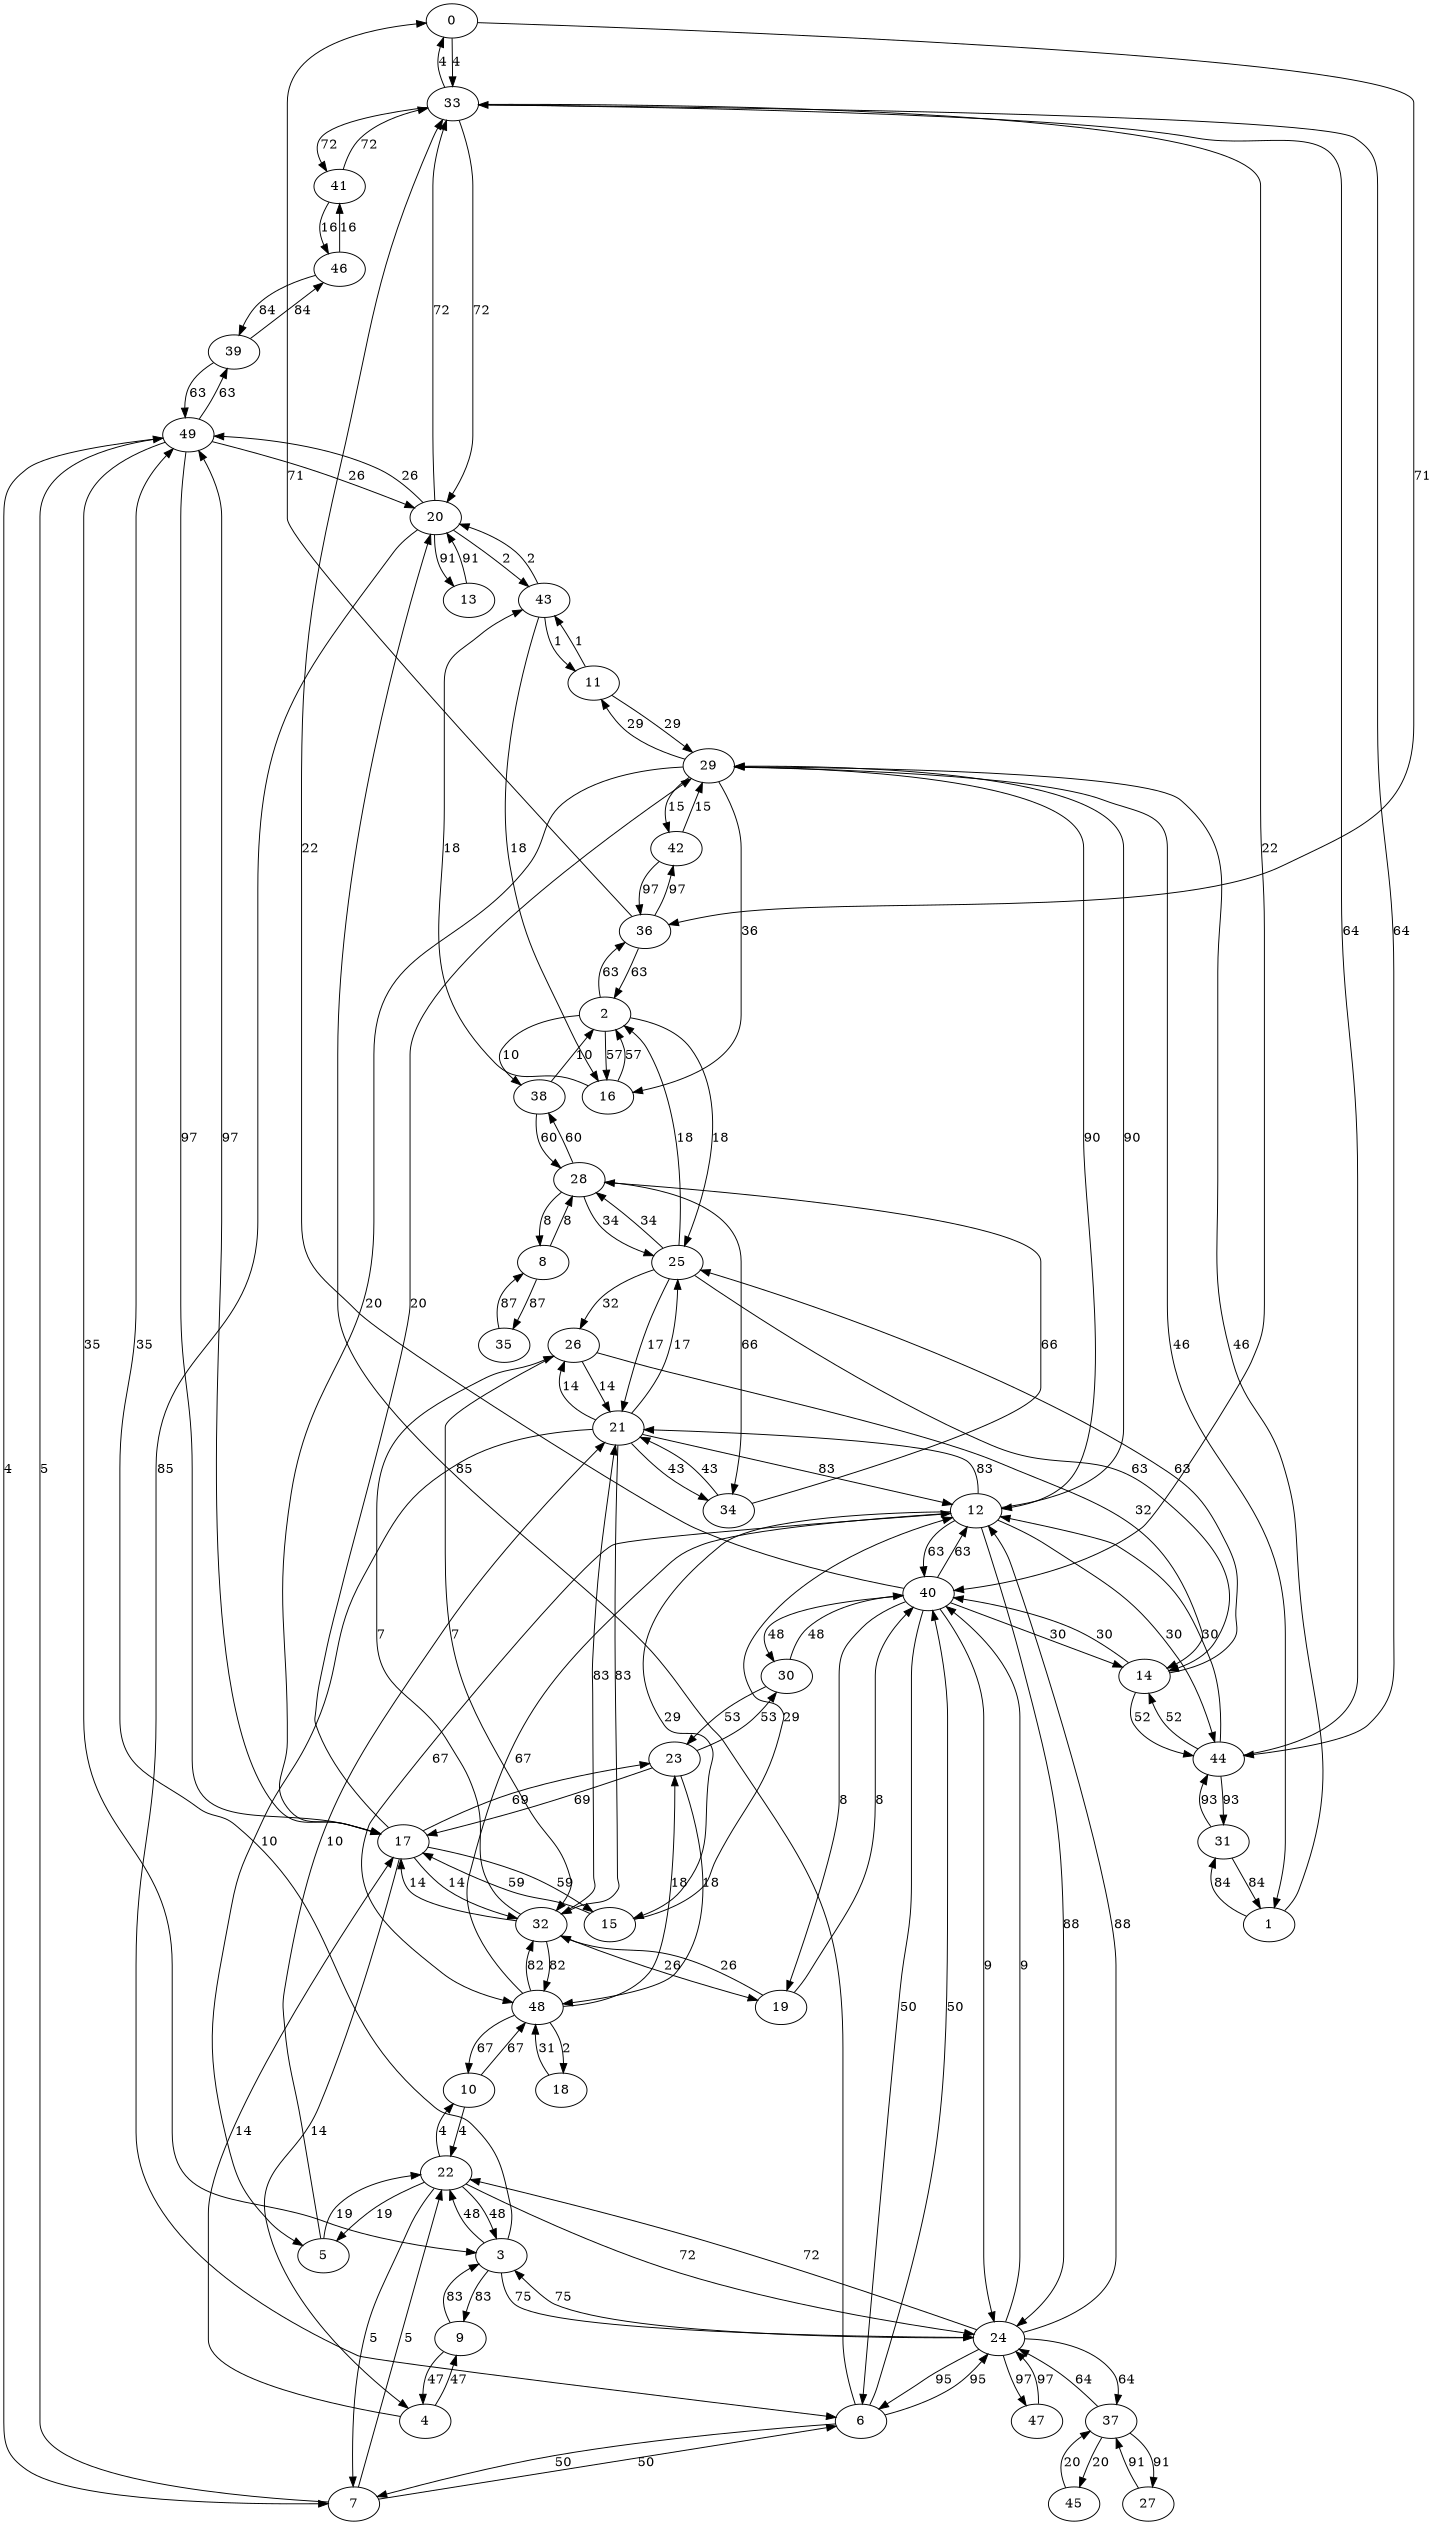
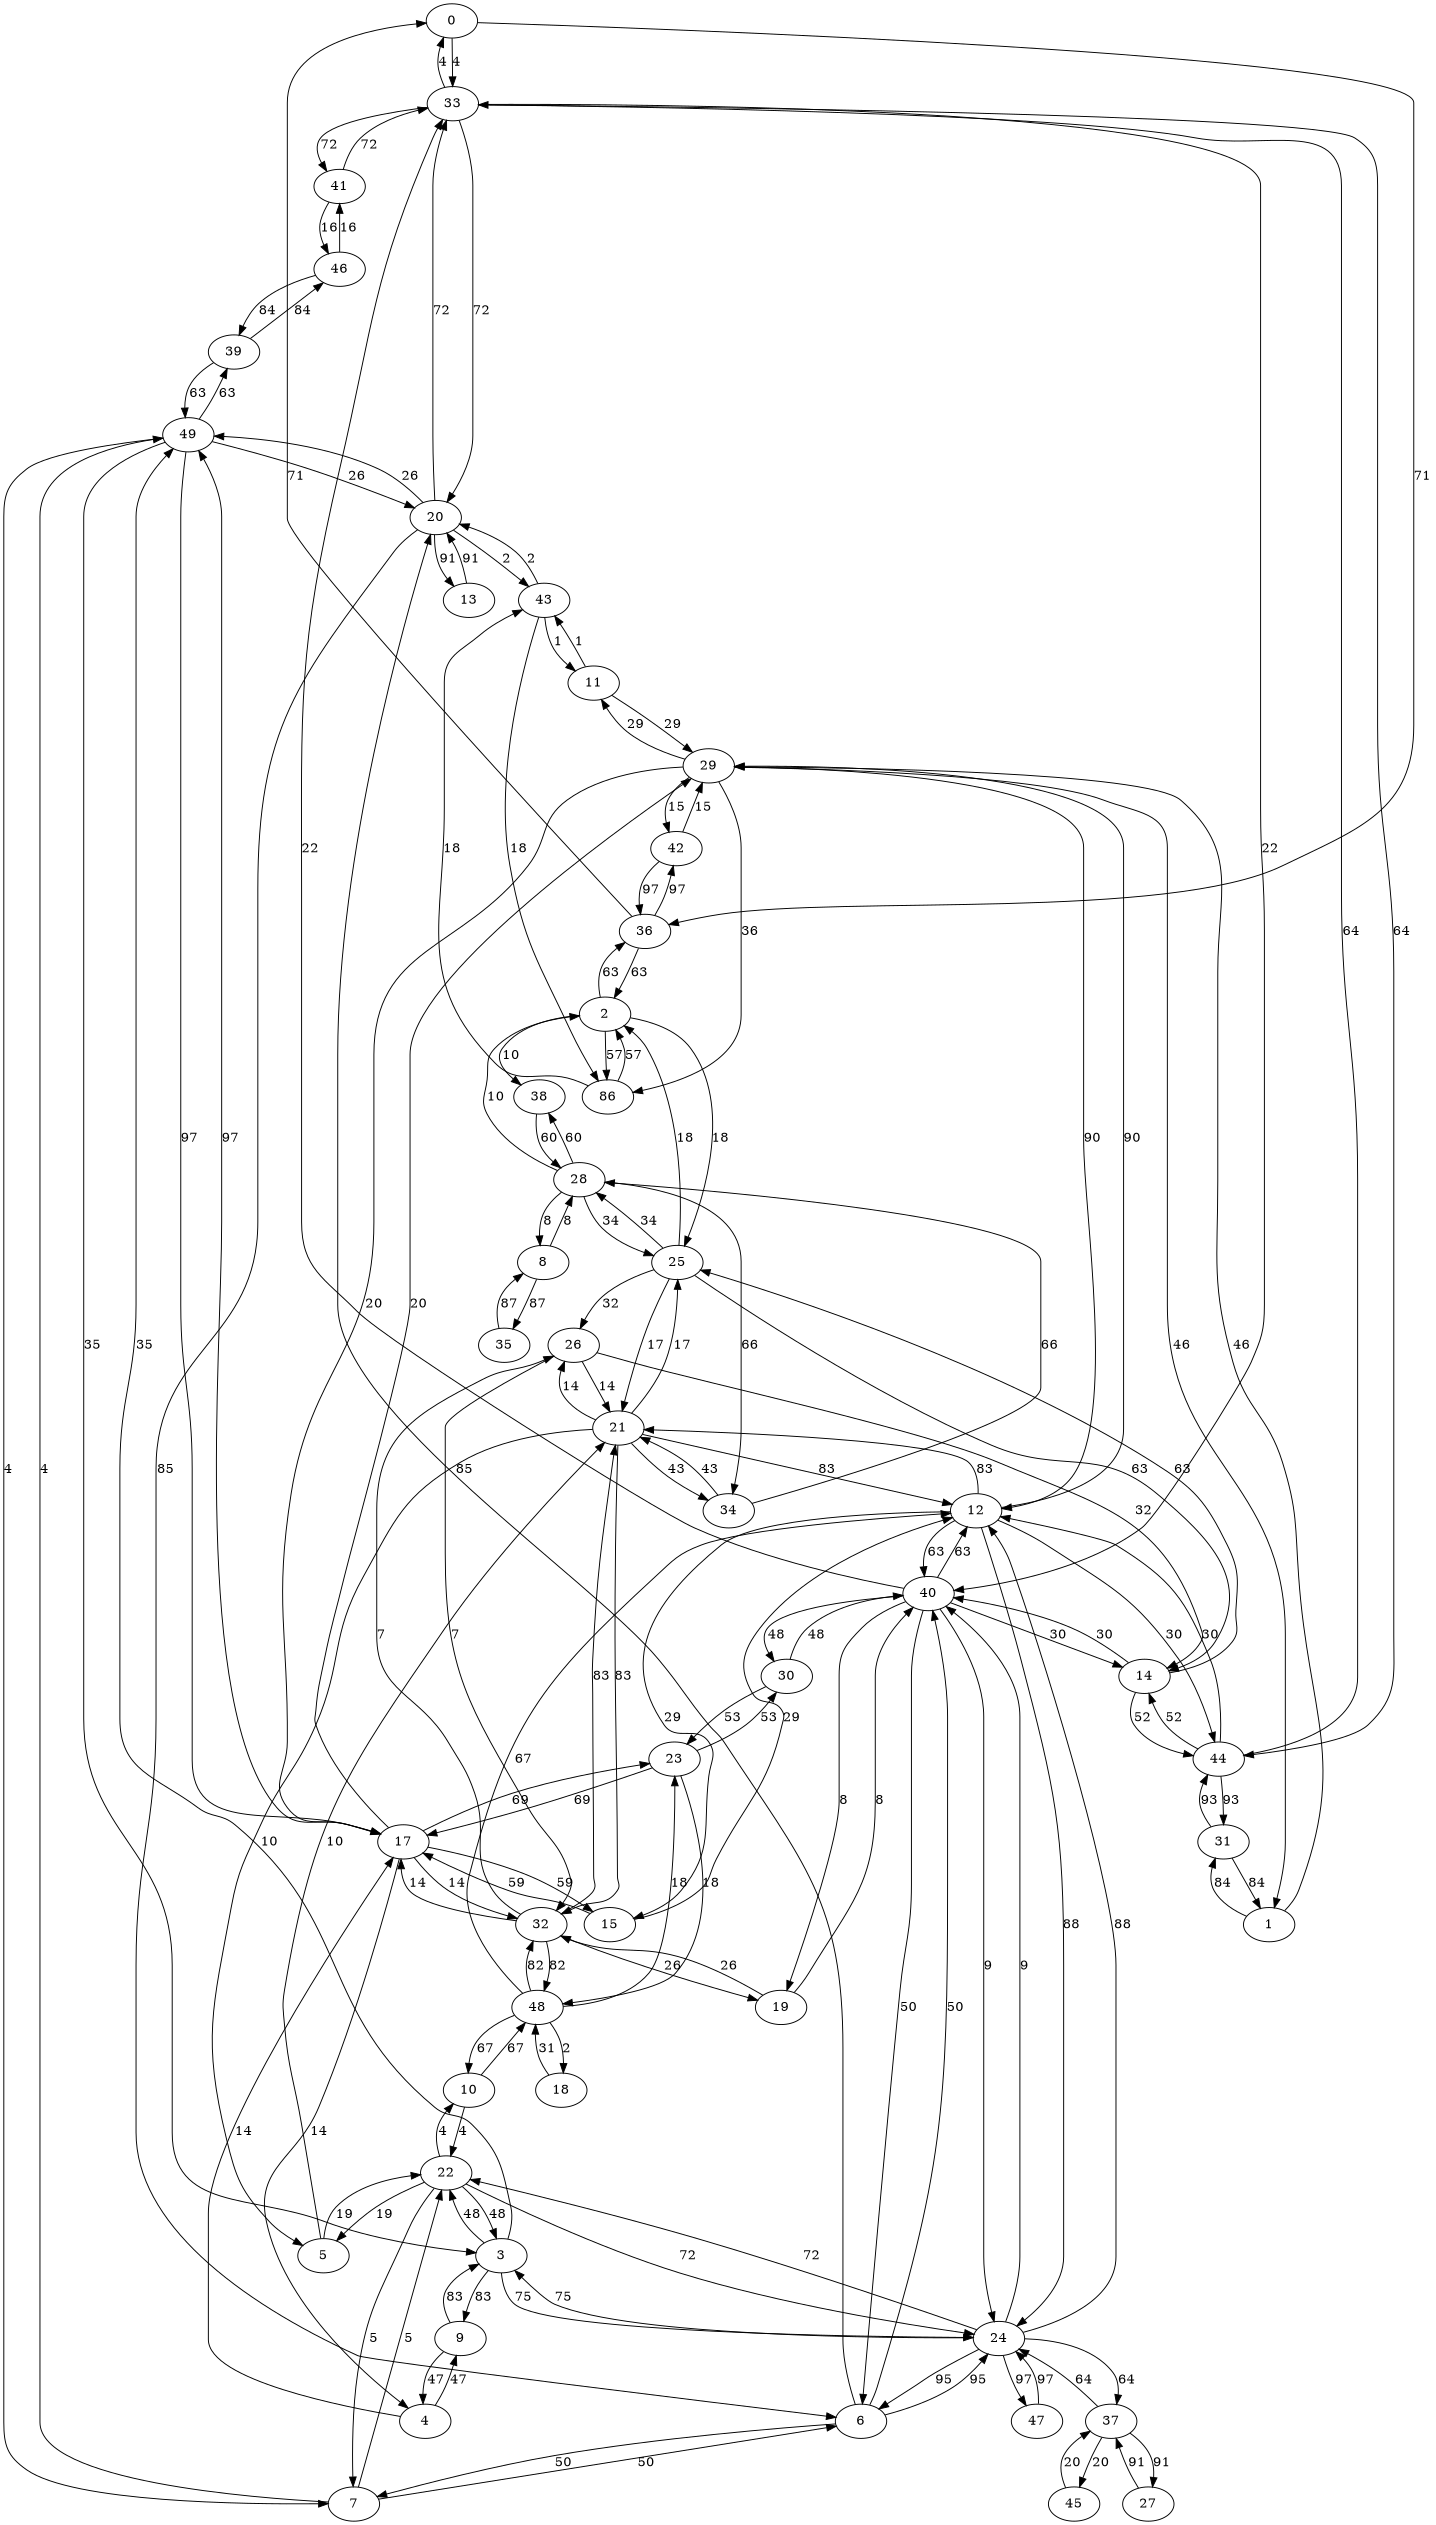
(569, 1059) -> (486, 1085)
(608, 1097) -> (608, 1097)
(45, 1469) -> (45, 1469)
(515, 1645) -> none
